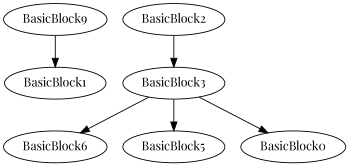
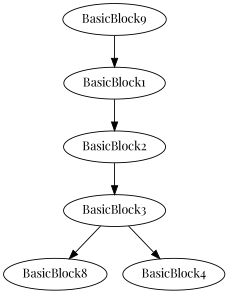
none -> (115, 111)
(55, 147) -> (55, 274)
(174, 147) -> none
(293, 147) -> (174, 274)
